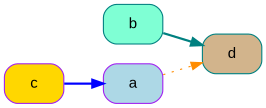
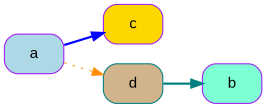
(133, 24) -> (232, 84)
(177, 37) -> (177, 84)
(78, 84) -> (78, 41)
